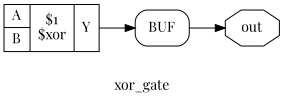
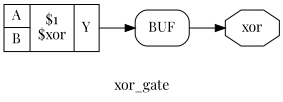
(252, 28) -> (252, 28)
